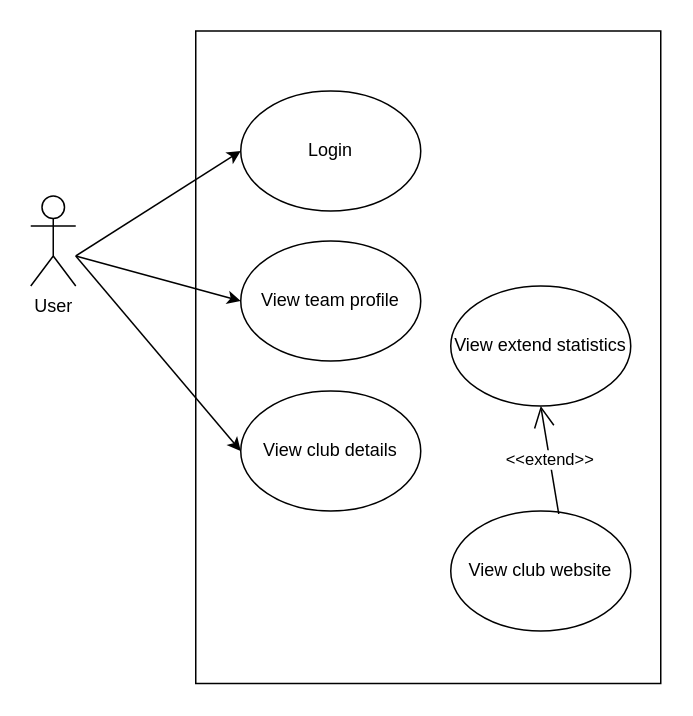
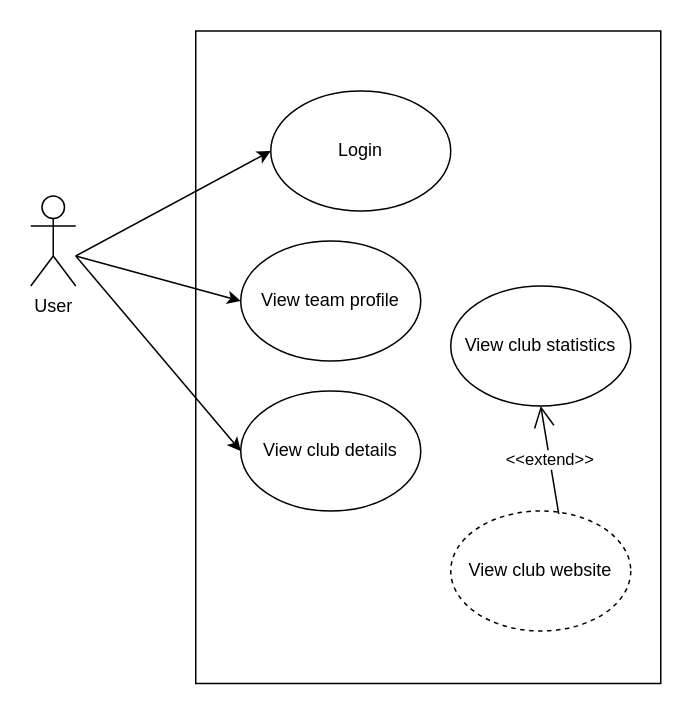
(331, 151) -> (361, 151)
(541, 346) -> (541, 346)
(541, 571) -> (541, 571)
